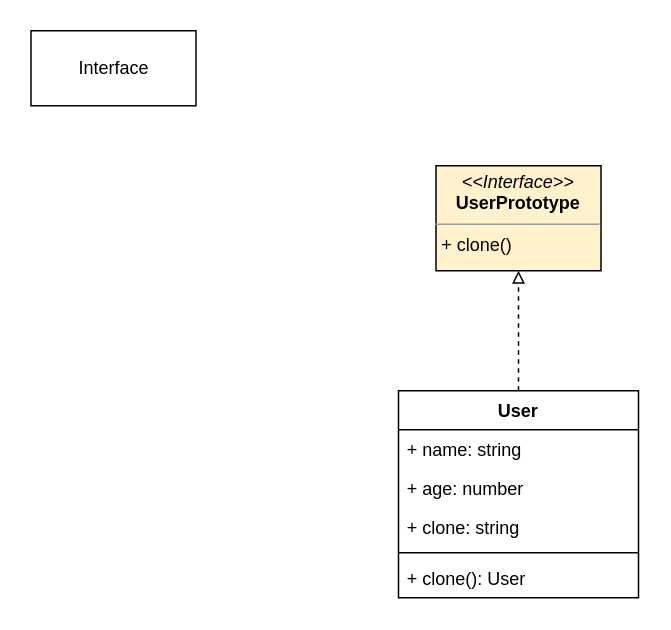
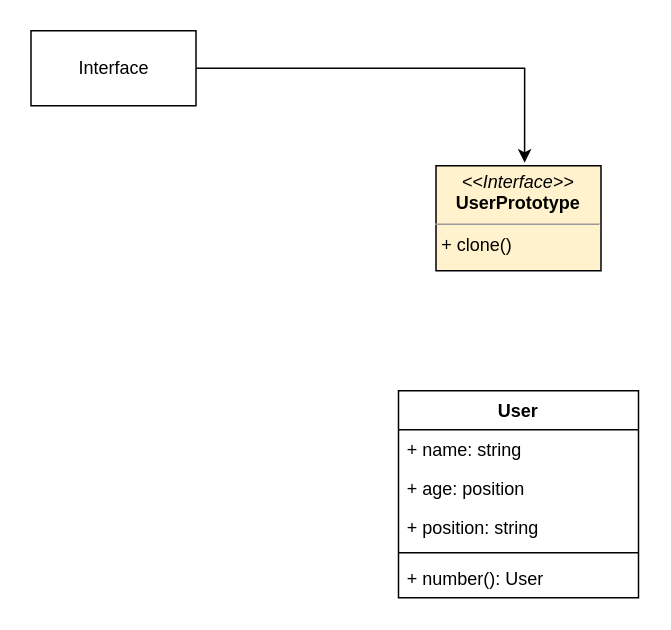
none -> (402, 68)
(518, 337) -> none
(465, 489) -> (470, 489)
(470, 528) -> (483, 528)
(473, 579) -> (480, 579)
